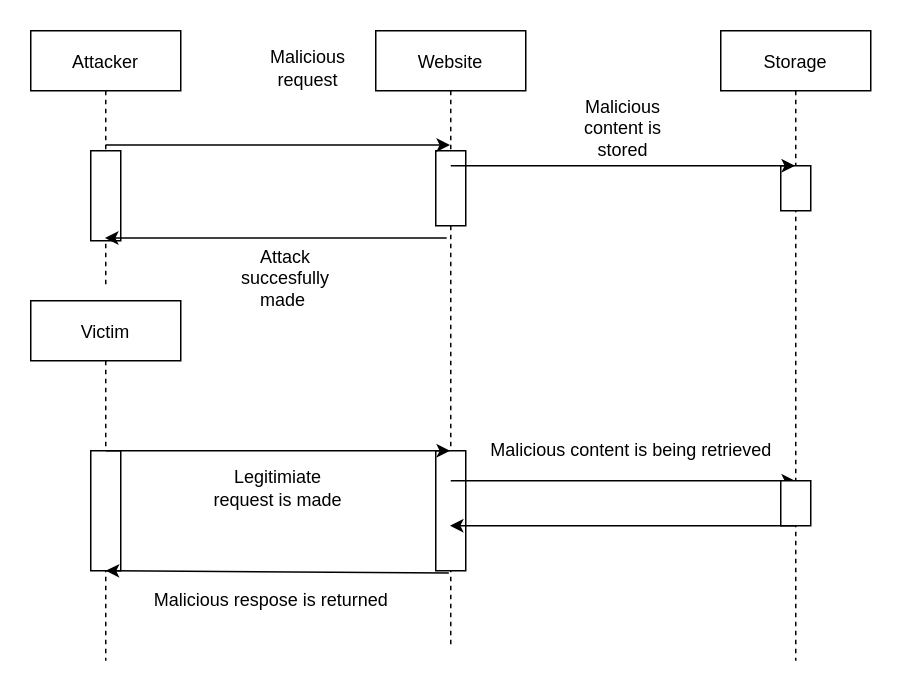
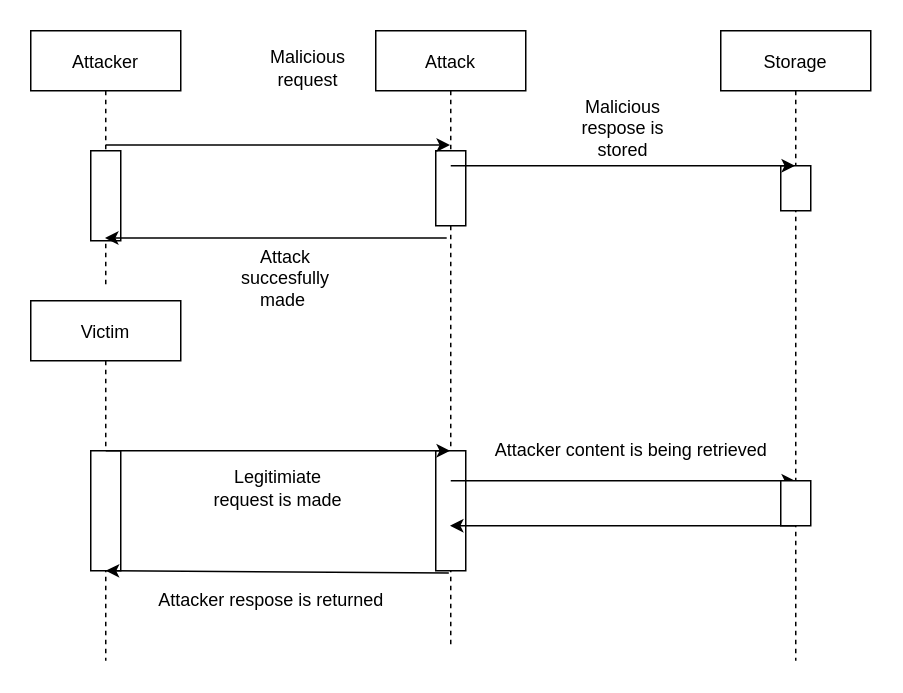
(450, 62) -> (450, 62)
(623, 128) -> (623, 128)
(632, 451) -> (632, 451)
(272, 601) -> (272, 601)
